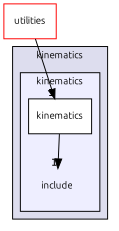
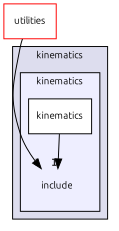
(44, 64) -> (13, 102)
